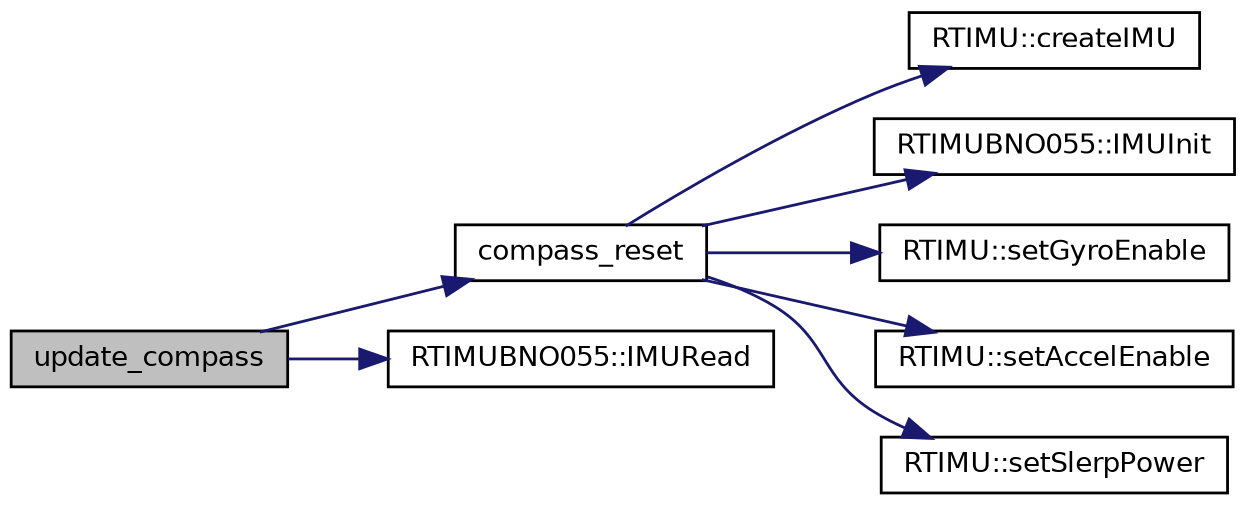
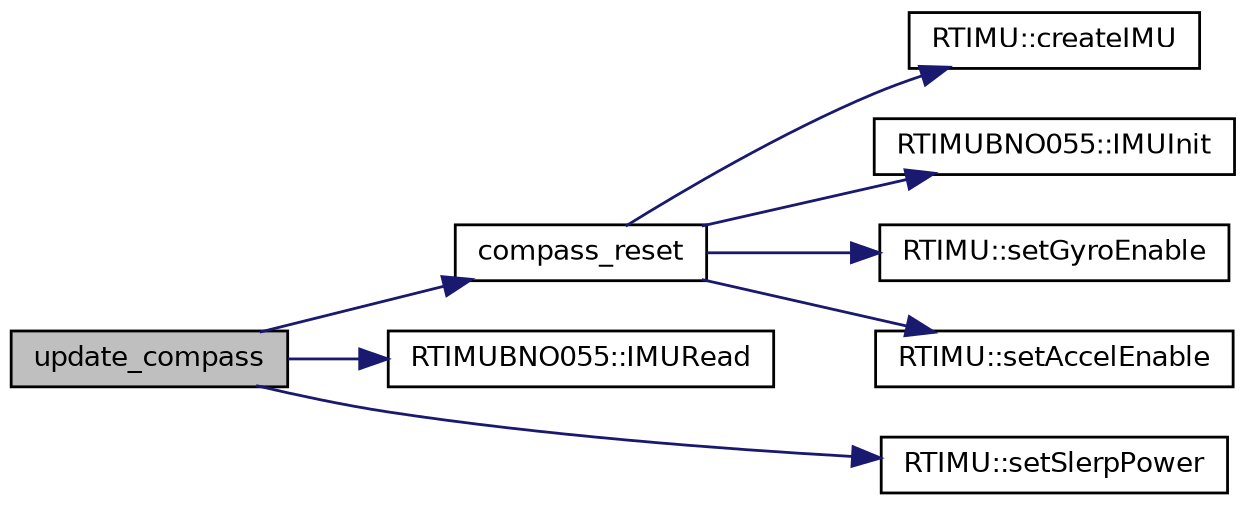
(814, 343) -> (553, 433)
